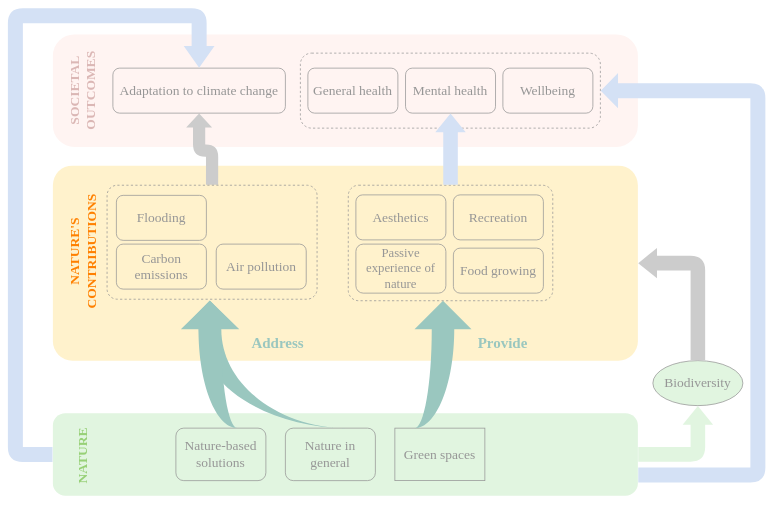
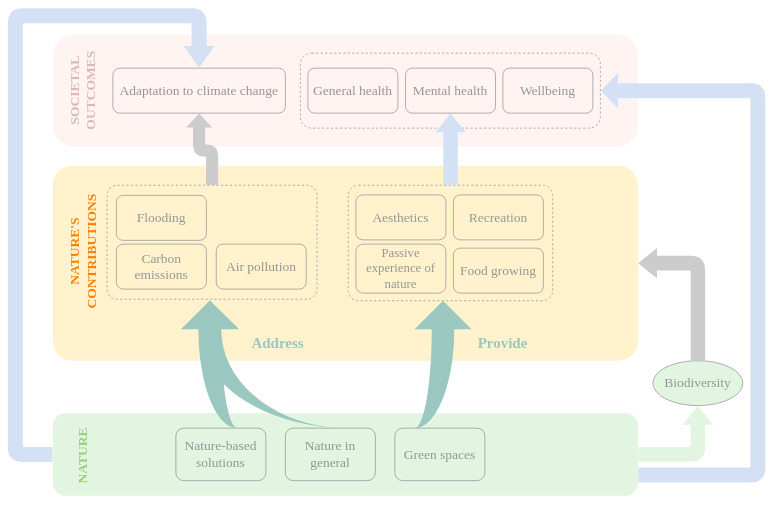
(440, 454) -> (440, 454)
